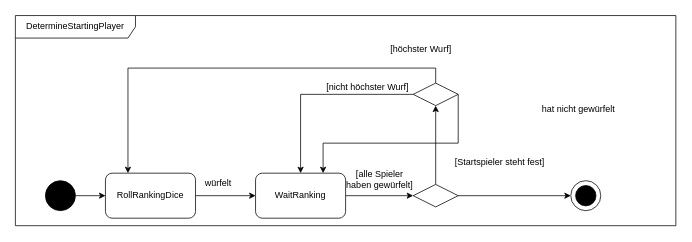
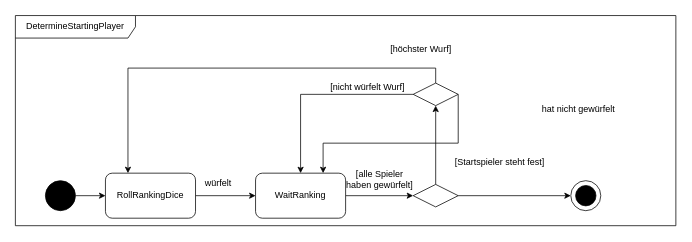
(368, 87) -> (368, 87)
